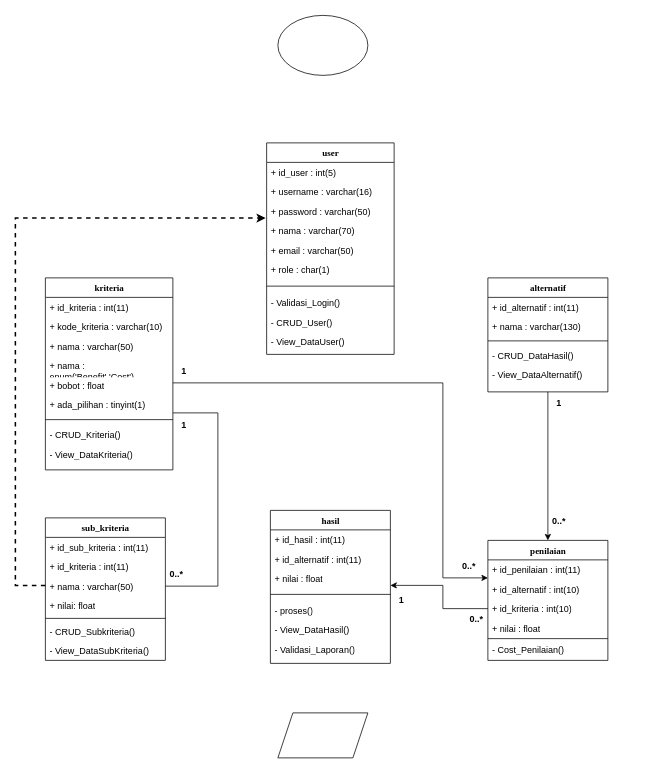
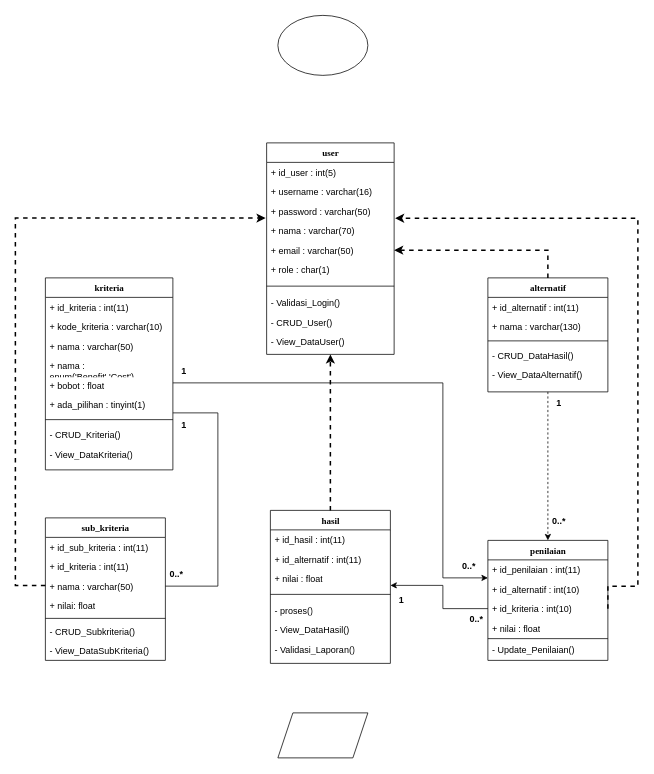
none -> (487, 250)
none -> (638, 298)
none -> (330, 435)
(548, 463) -> (548, 463)
(533, 650) -> (538, 650)
